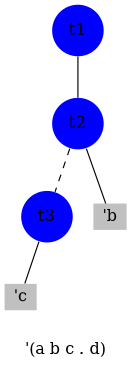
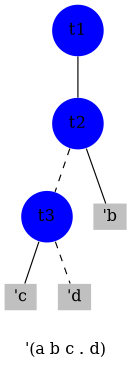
none -> (74, 297)
